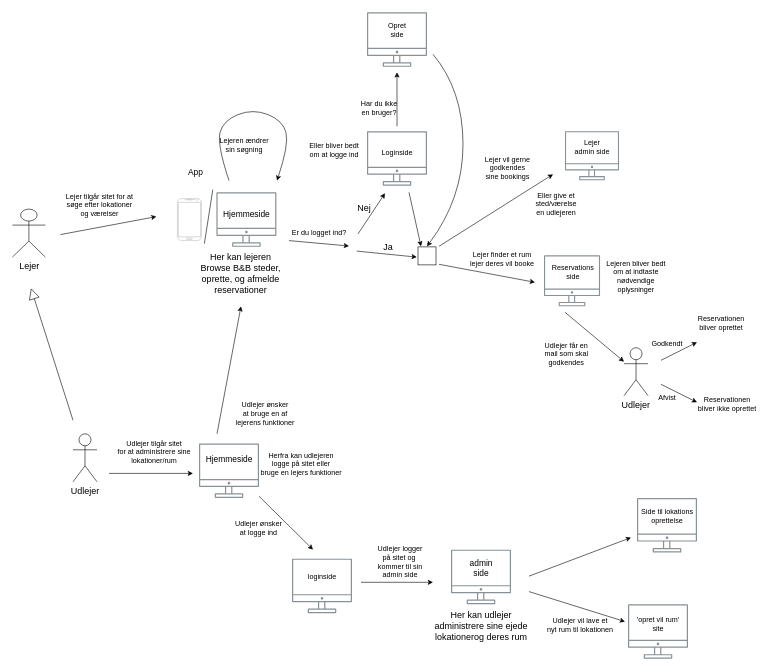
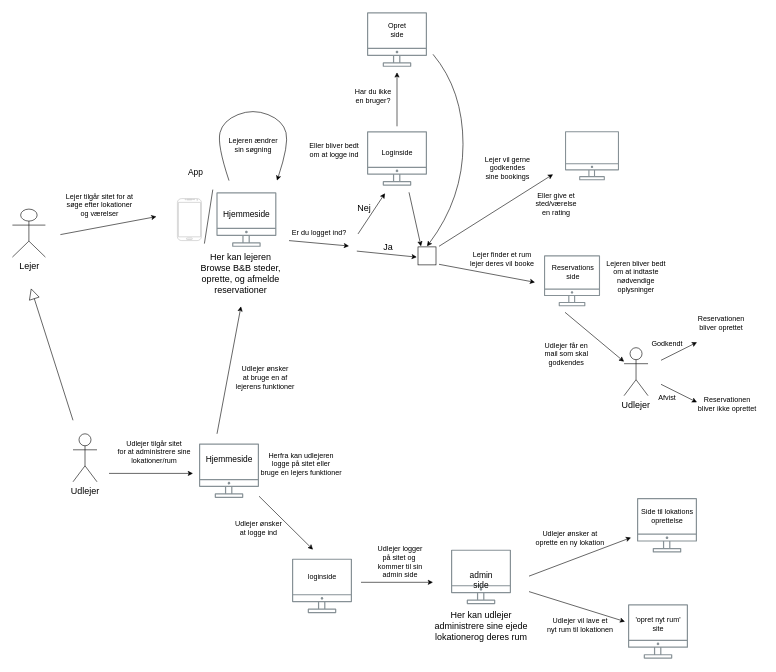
(379, 108) -> (373, 96)
(244, 145) -> (253, 145)
(592, 146) -> none
(556, 204) -> (556, 204)
(265, 414) -> (265, 378)
none -> (570, 538)
(481, 568) -> (481, 580)
(658, 624) -> (658, 624)
